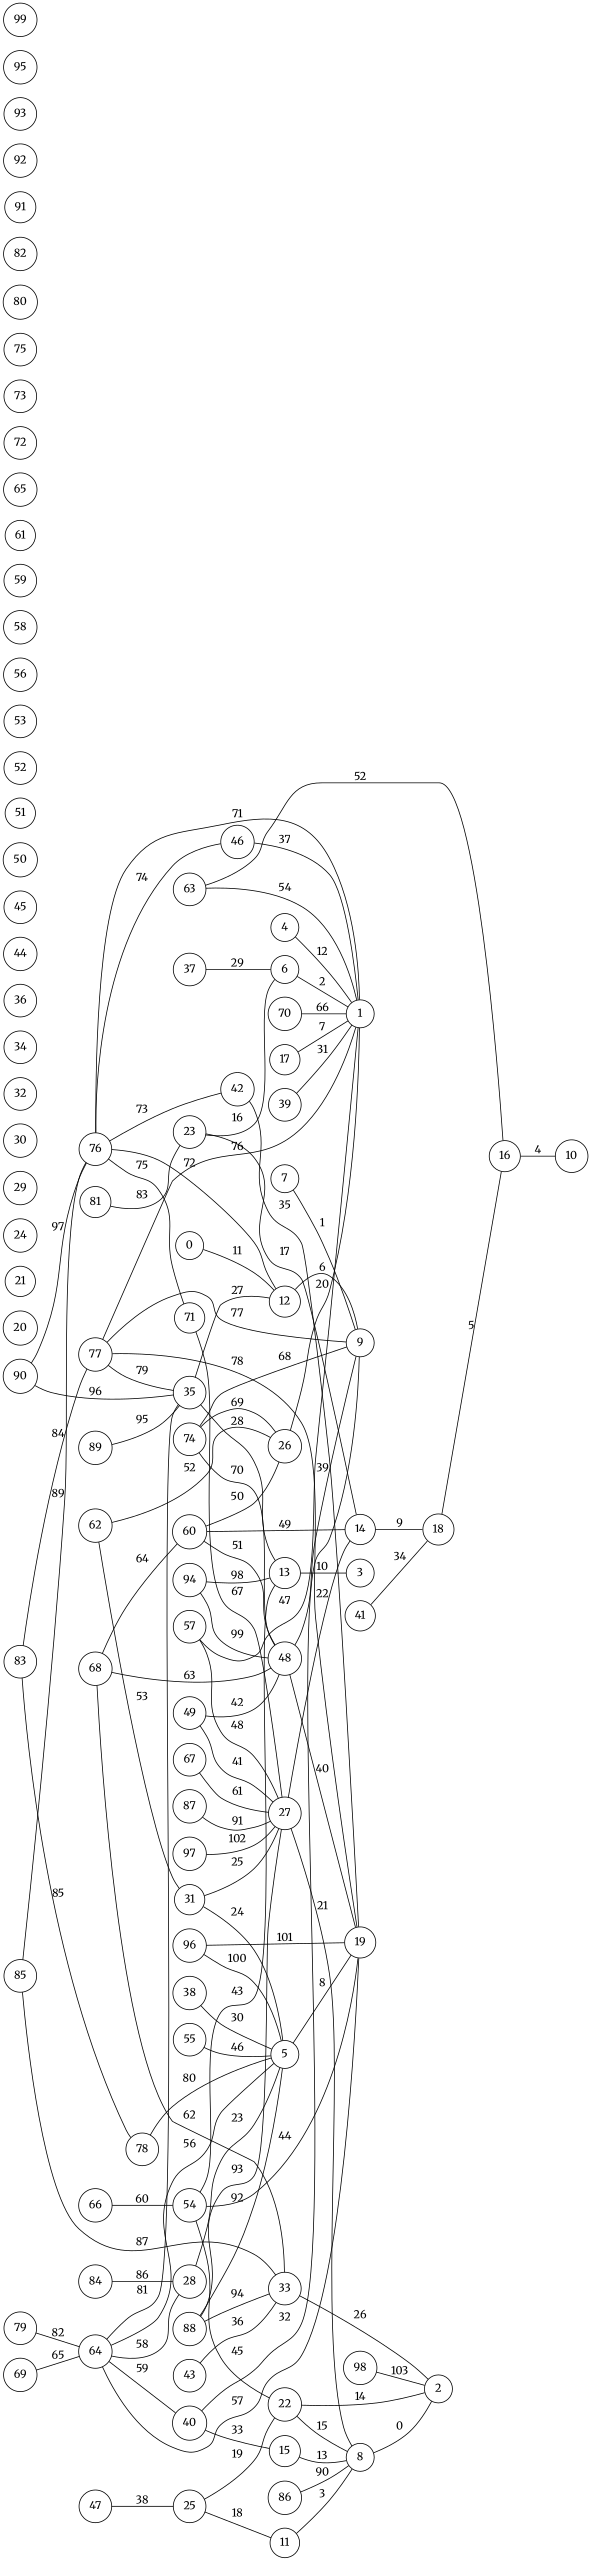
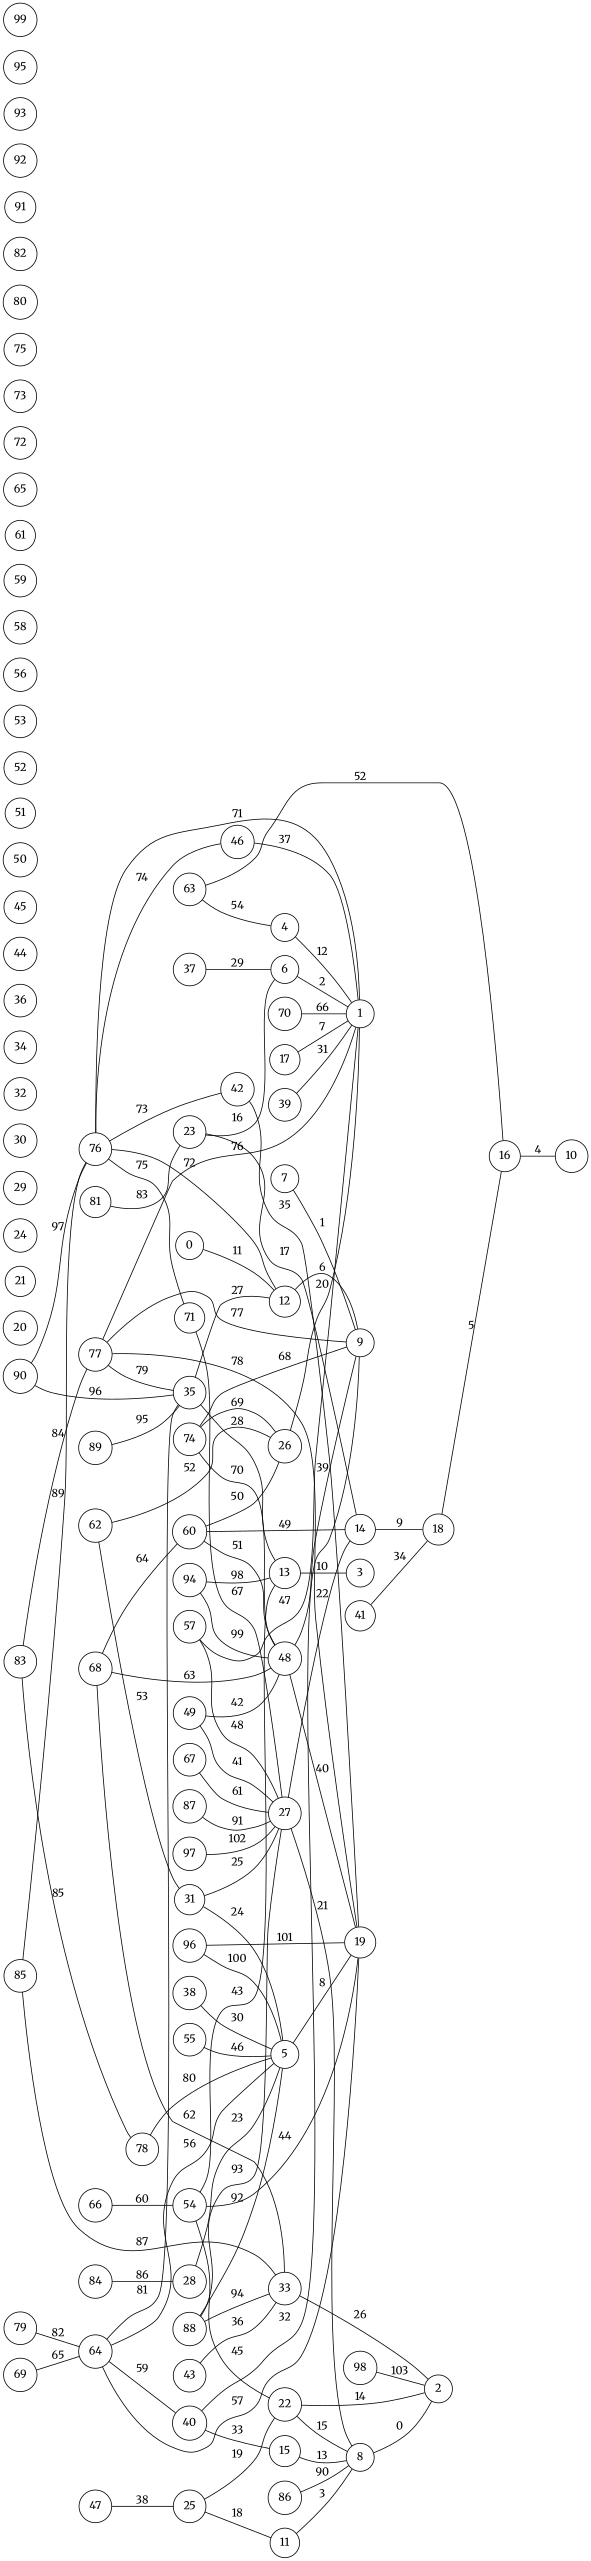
(307, 910) -> (235, 917)
(163, 2346) -> none
